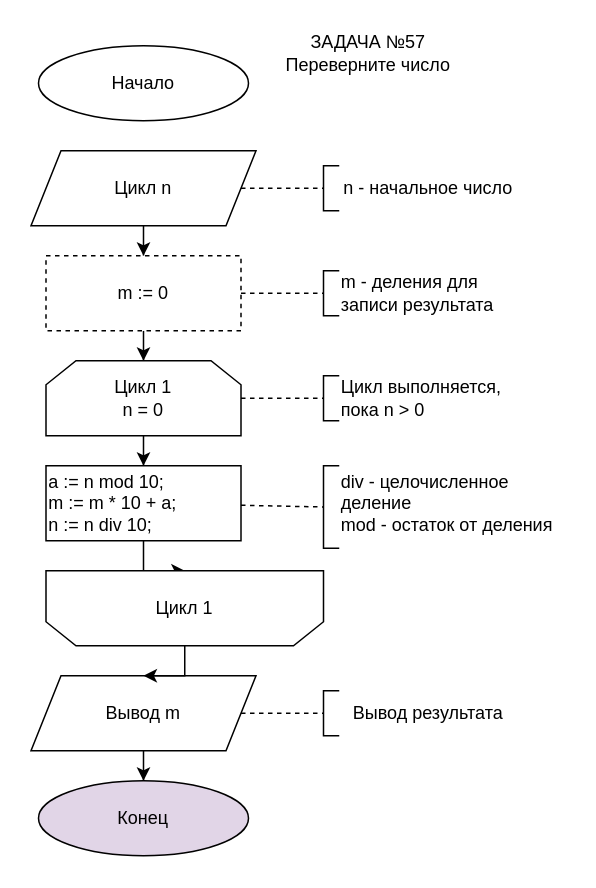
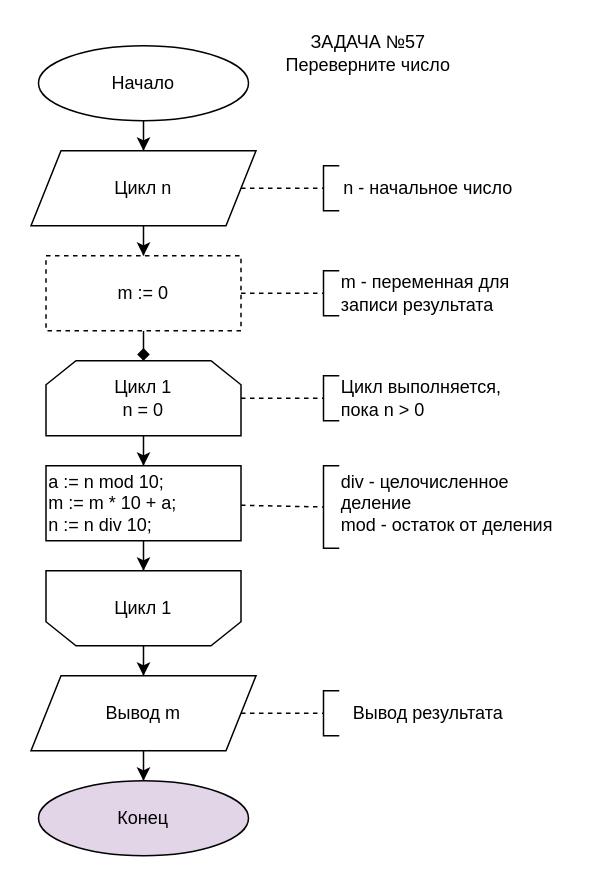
none -> (143, 141)
(430, 293) -> (430, 293)
(143, 349) -> (143, 348)
(185, 608) -> (143, 608)
